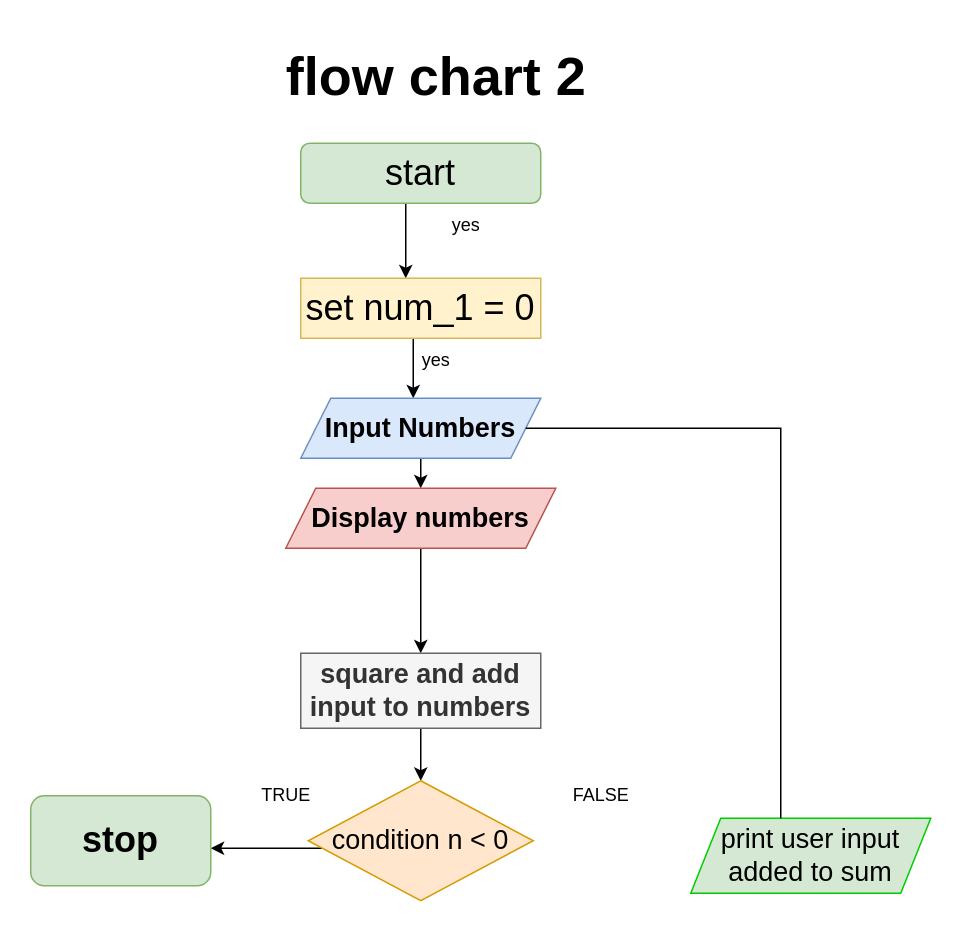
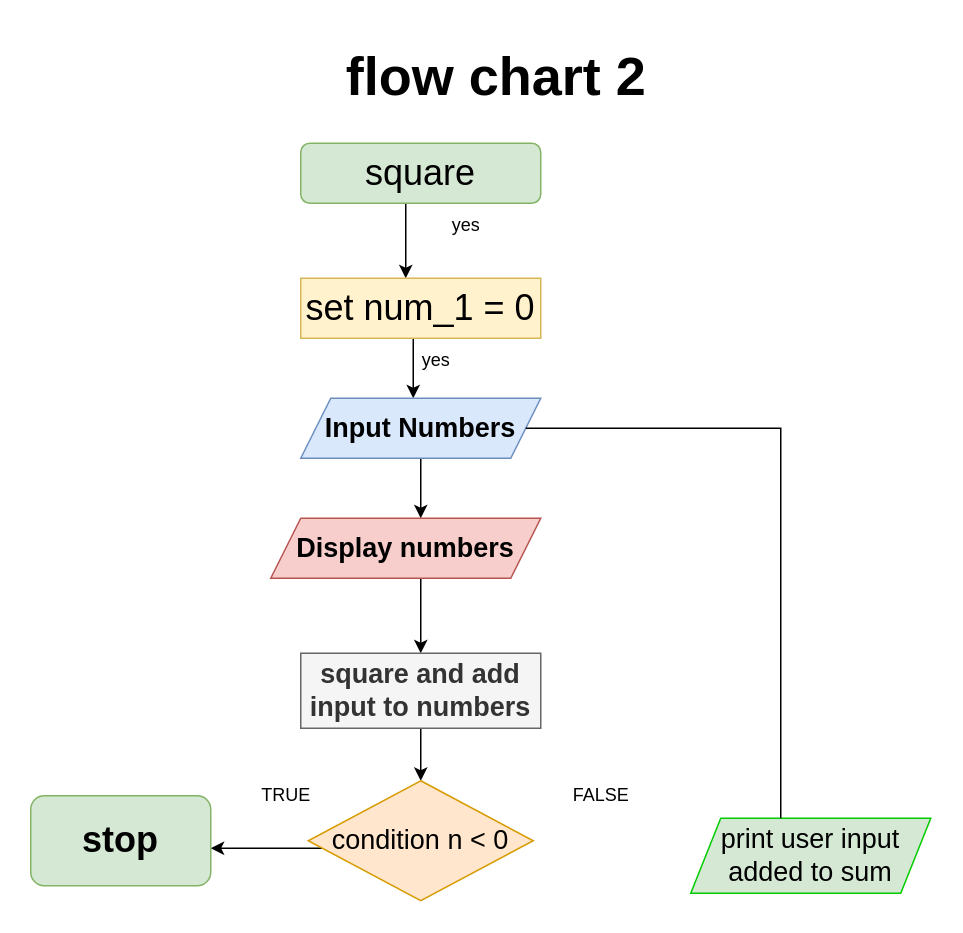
(436, 76) -> (496, 76)
(421, 173) -> (421, 173)
(421, 518) -> (406, 548)
